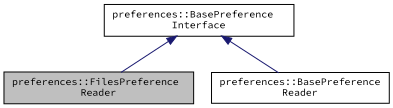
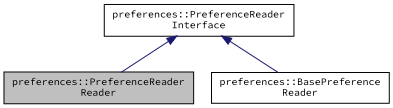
(199, 20) -> (199, 20)
(99, 88) -> (99, 88)
